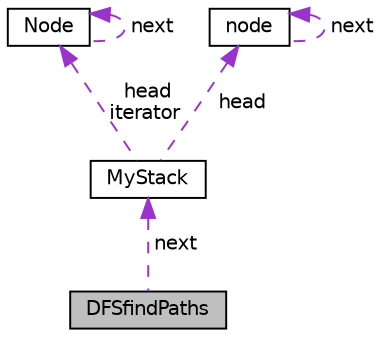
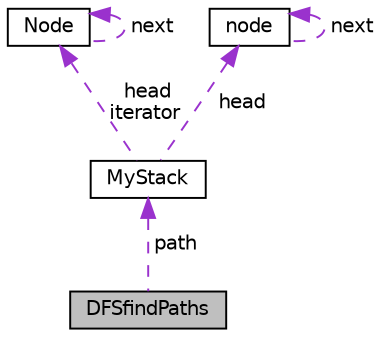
(173, 245) -> (173, 245)
